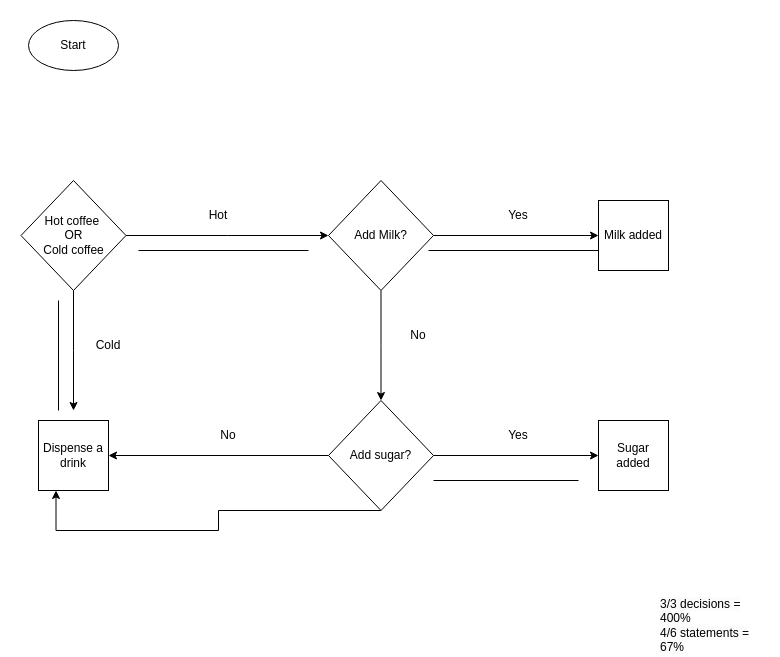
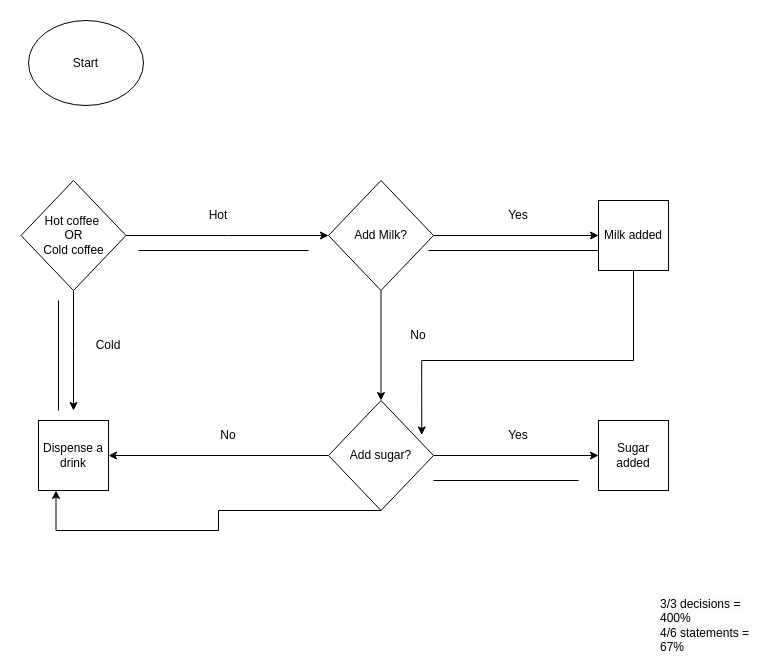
(74, 46) -> (86, 63)
none -> (539, 361)
